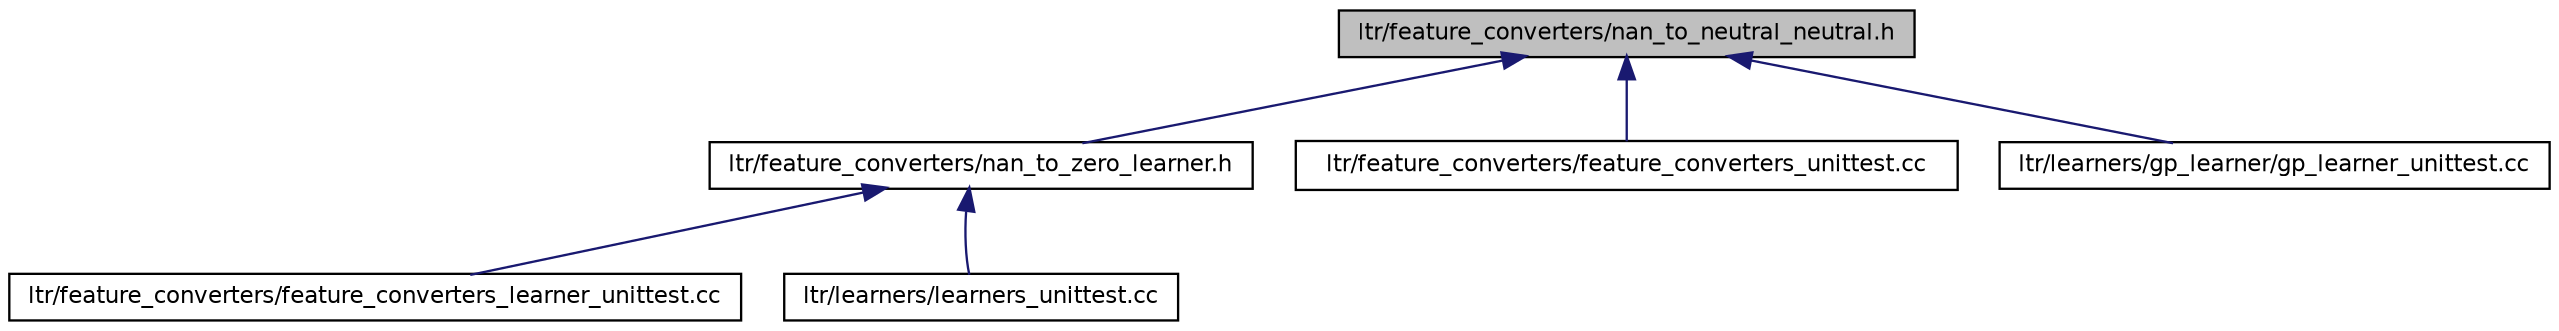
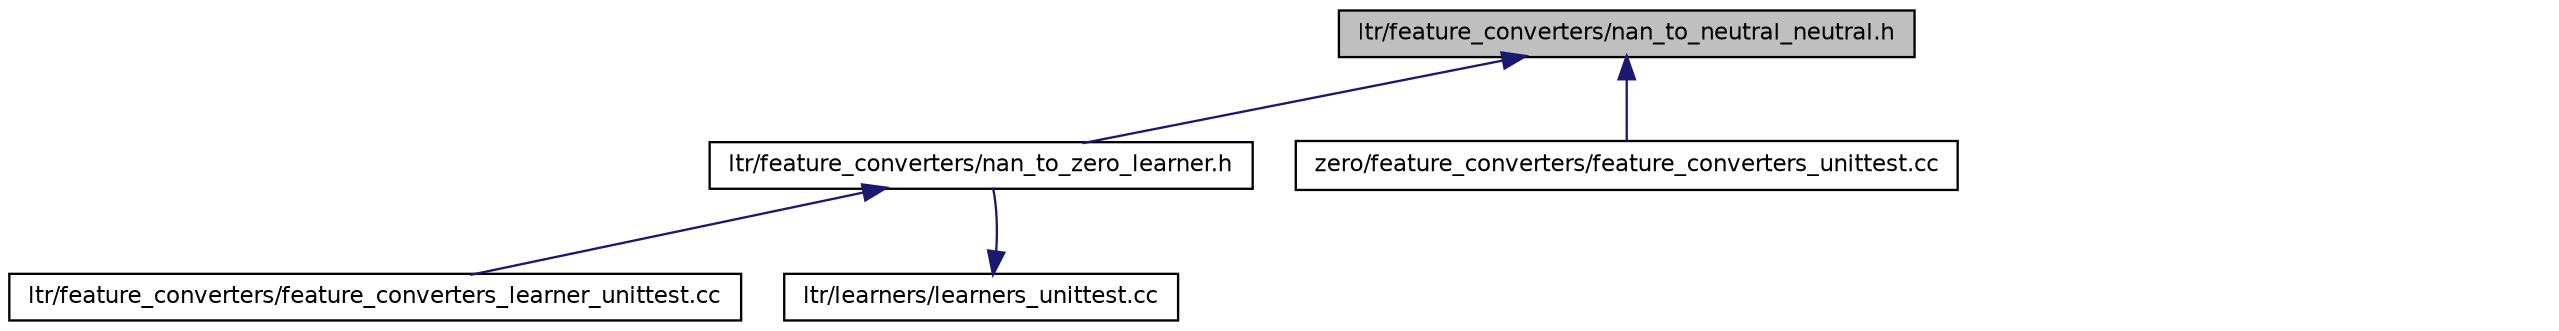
(1627, 165) -> (1627, 165)
(2275, 165) -> none
(966, 243) -> (997, 219)
